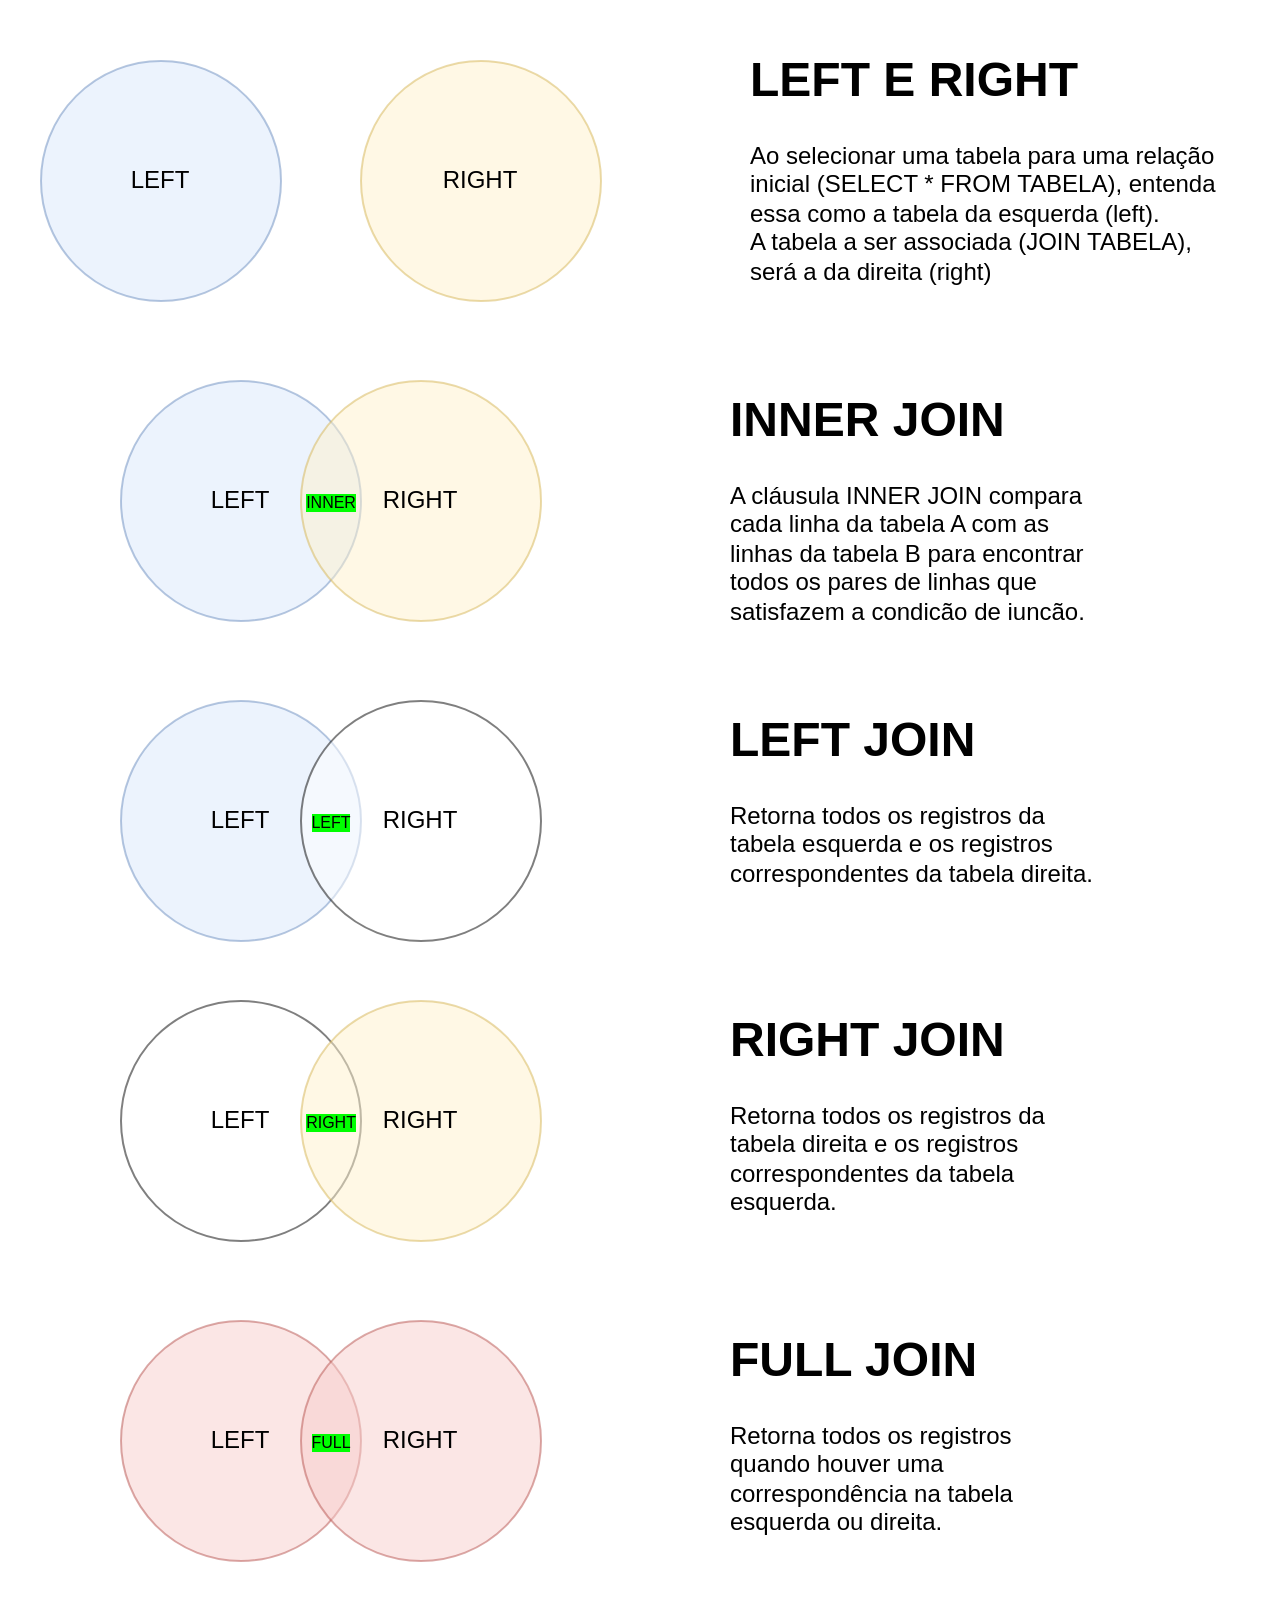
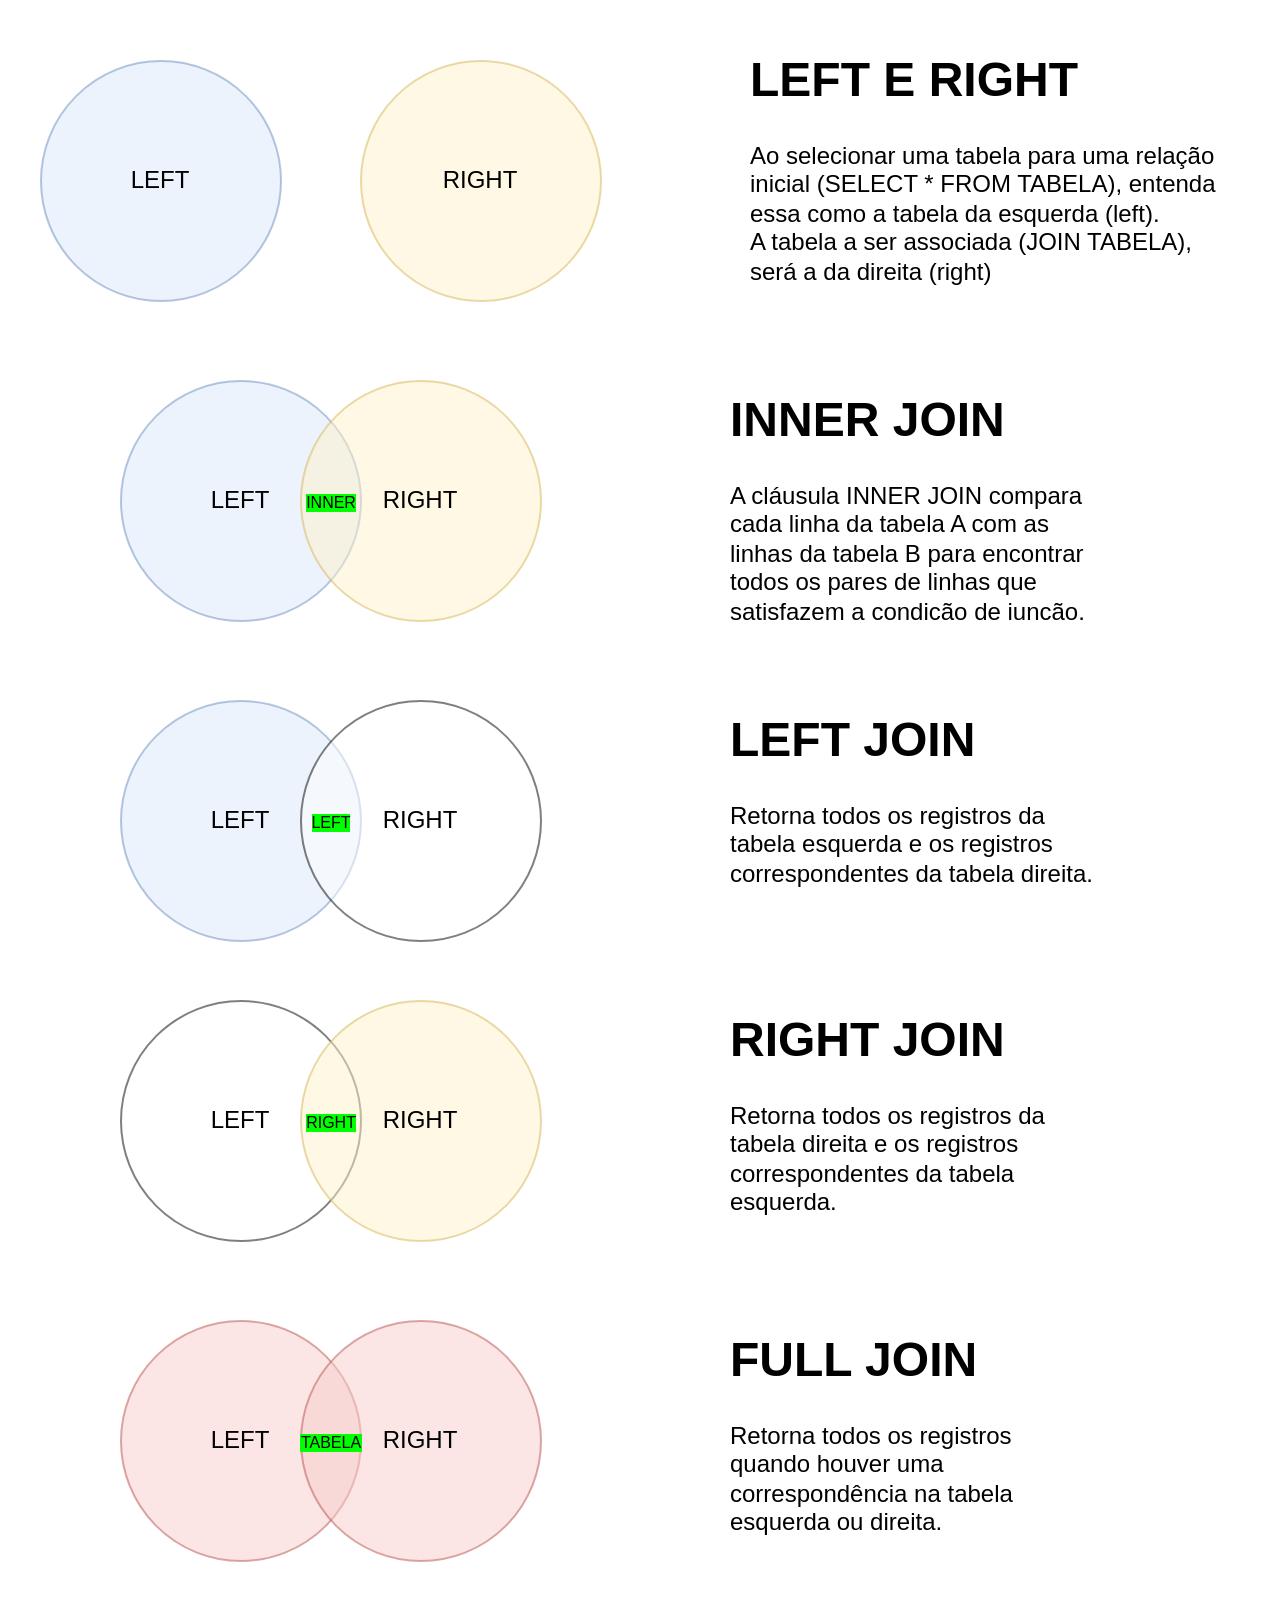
(332, 1441) -> (332, 1441)
